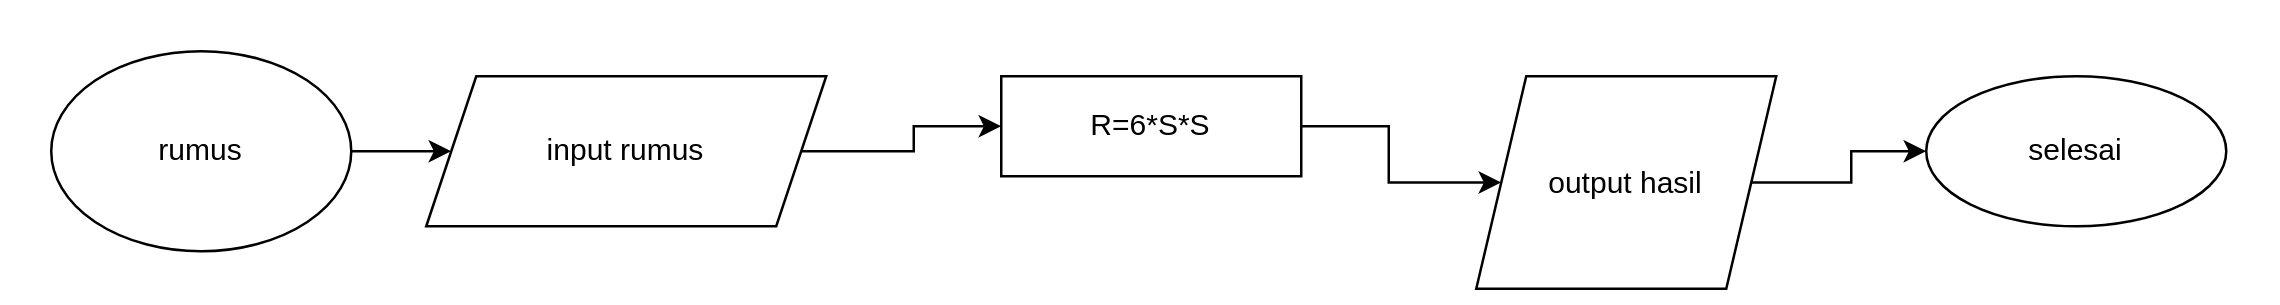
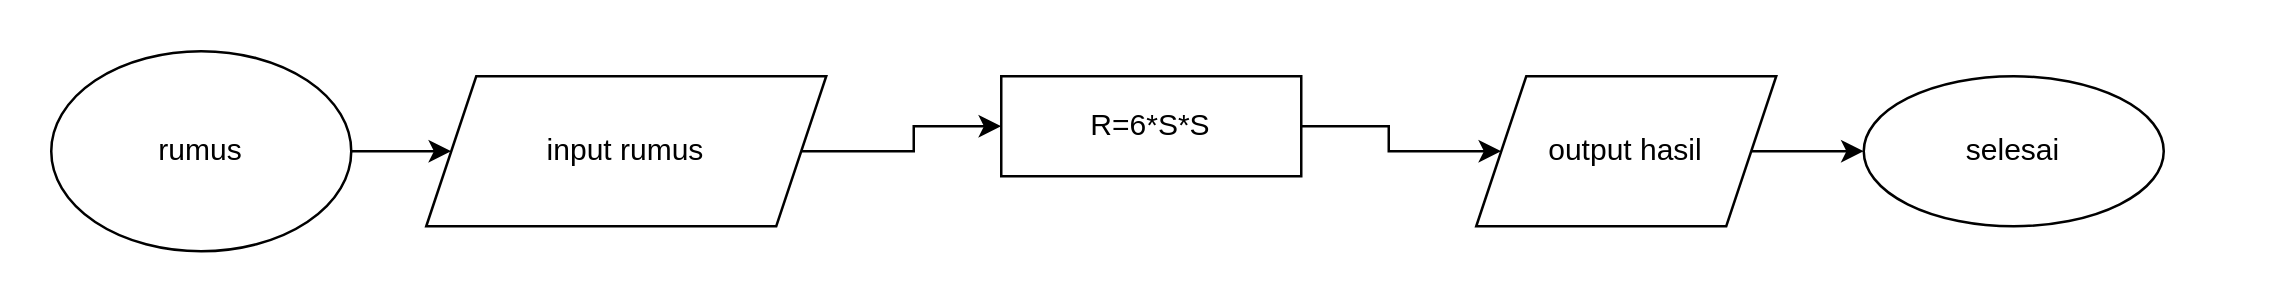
(2076, 151) -> (2014, 151)
(1626, 183) -> (1626, 151)
